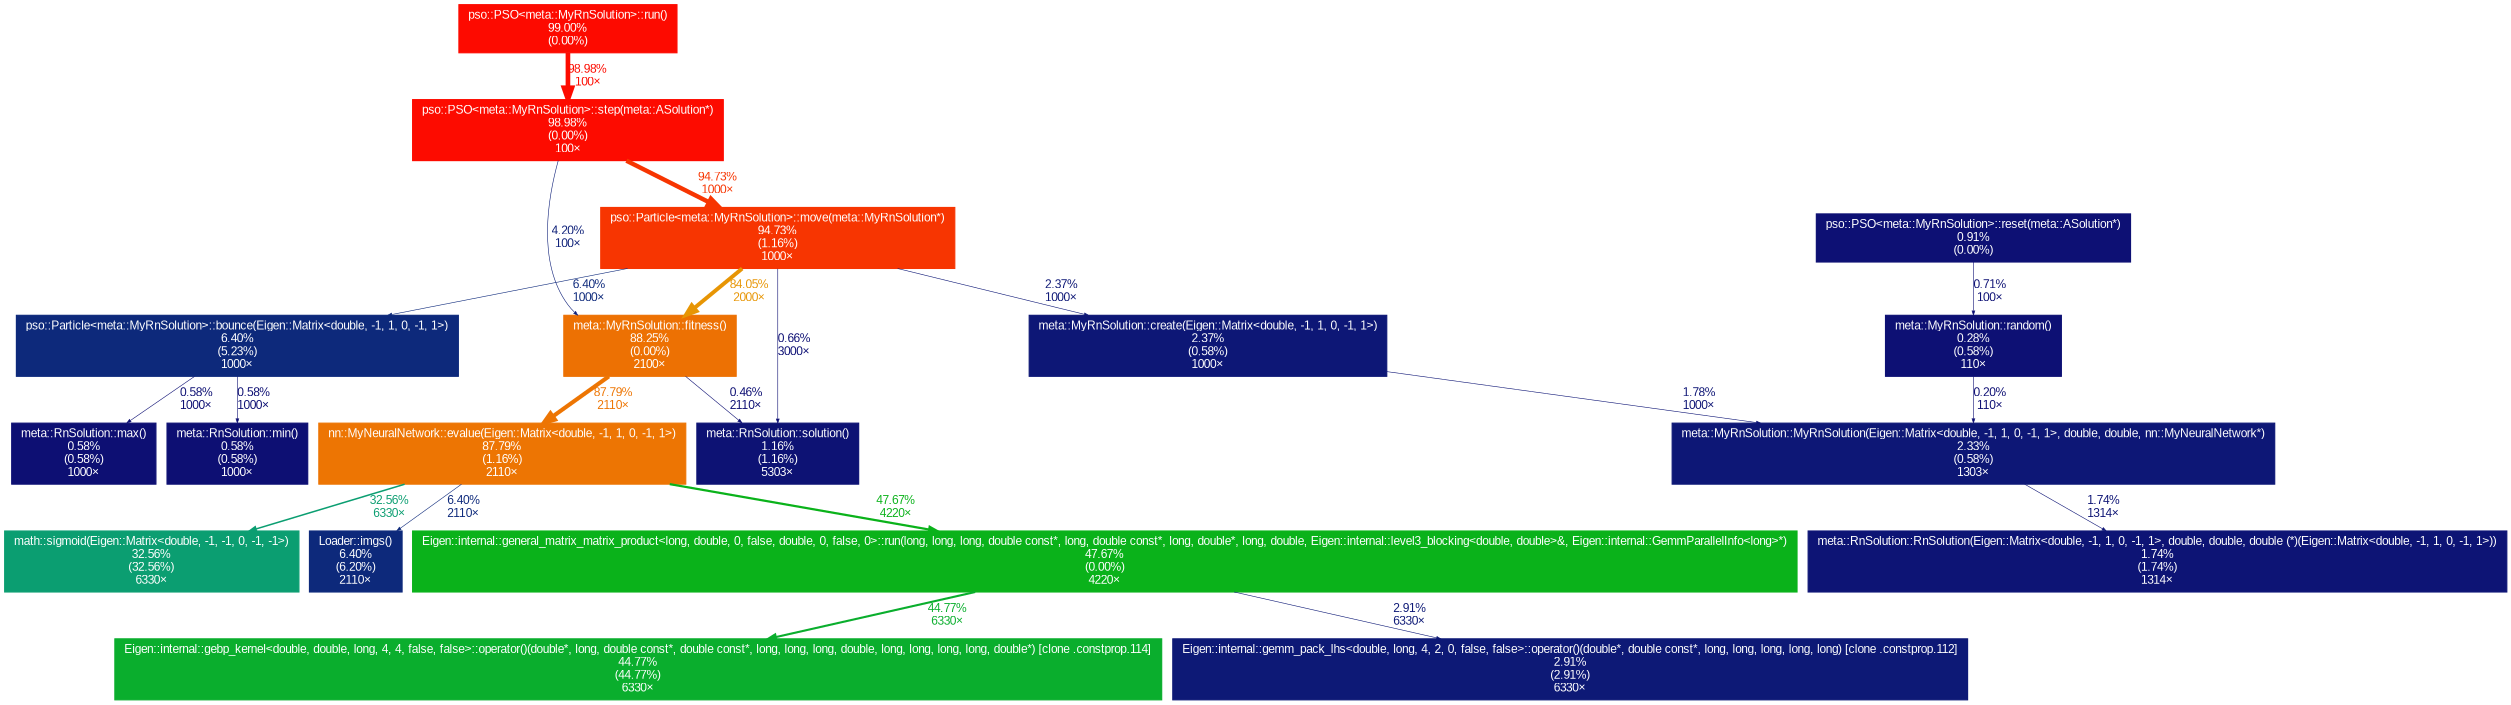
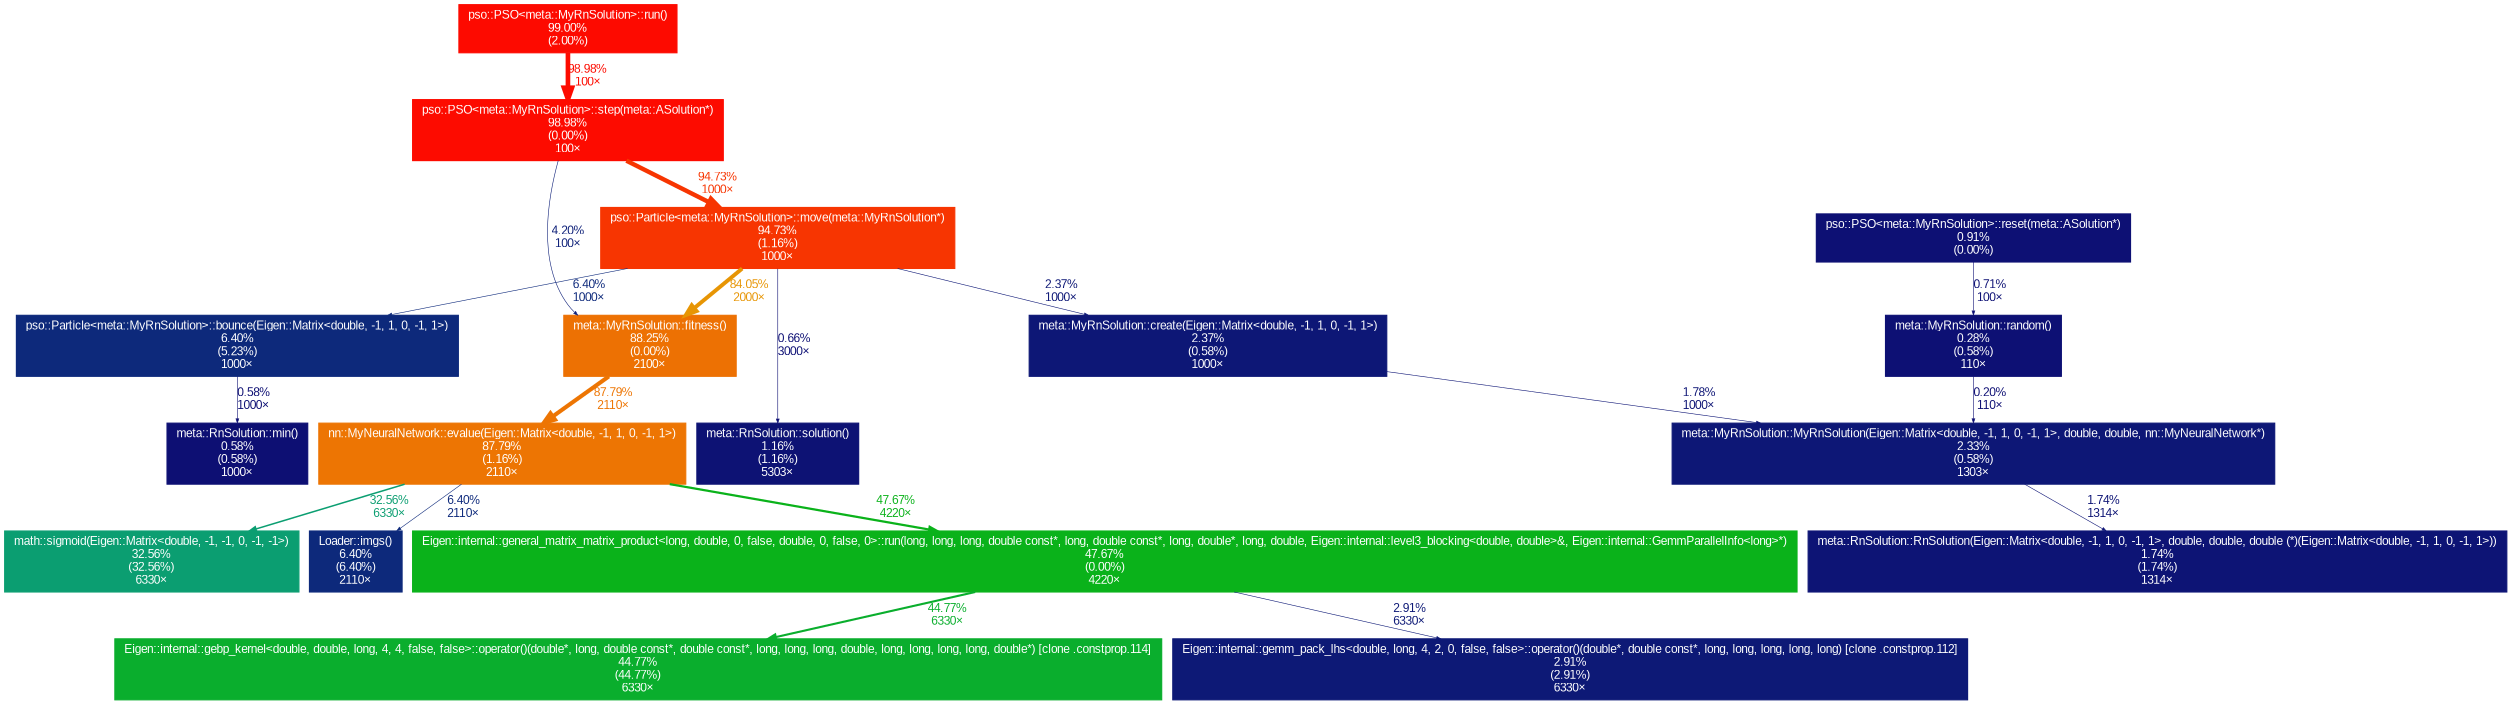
(568, 29) -> (568, 29)
(712, 398) -> none
(84, 454) -> none
(356, 561) -> (356, 561)
